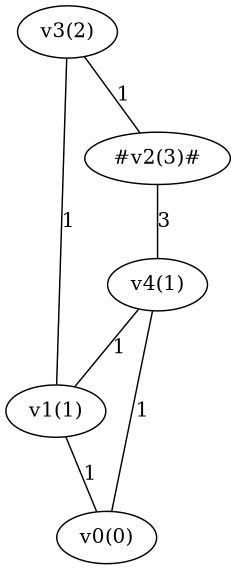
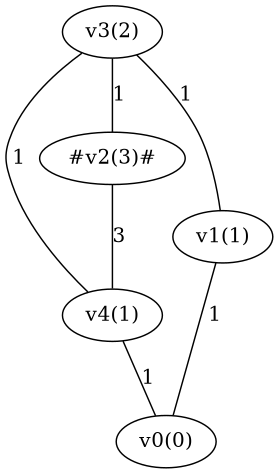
(107, 348) -> (8, 171)
